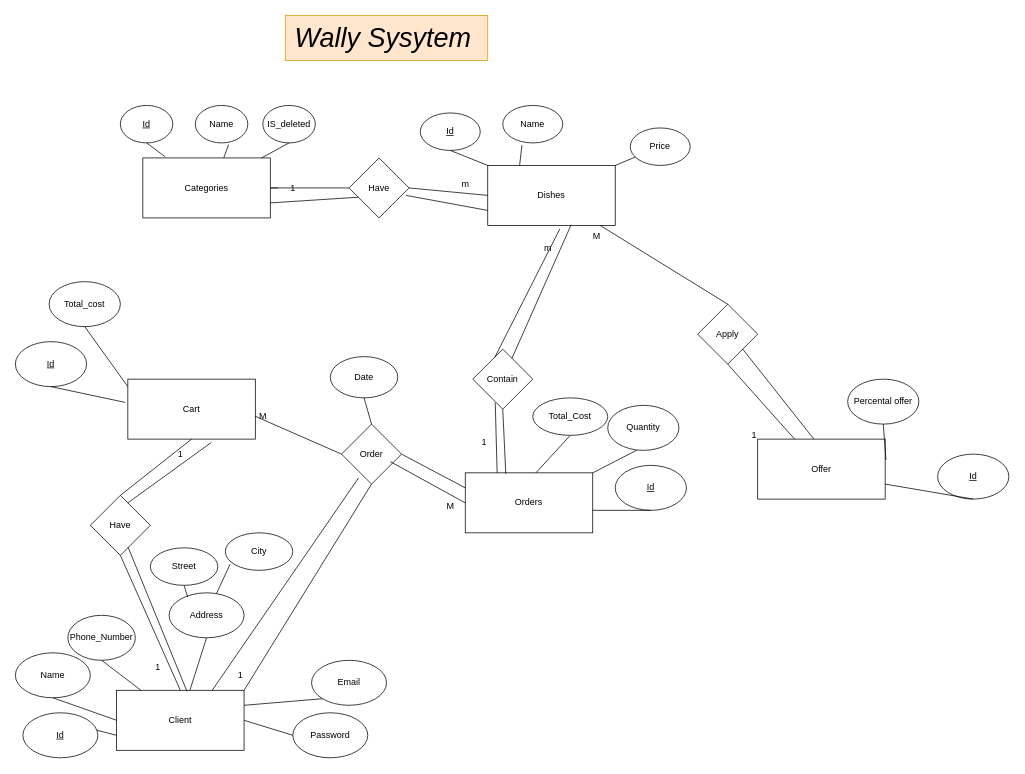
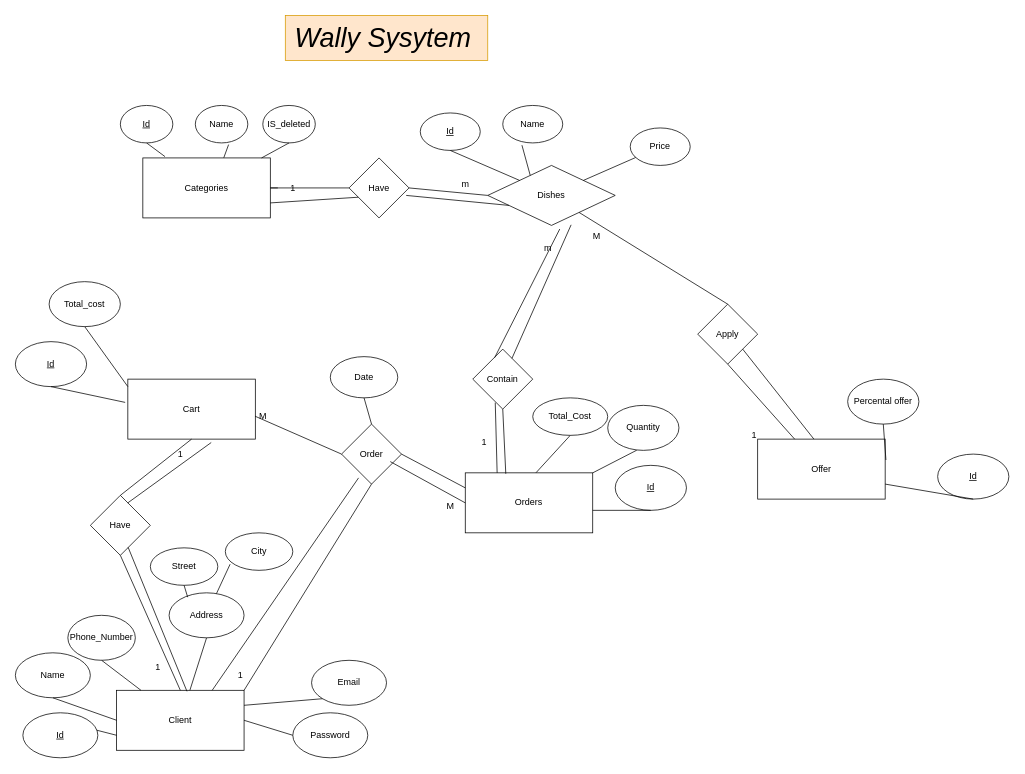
(552, 195) -> (552, 195)
